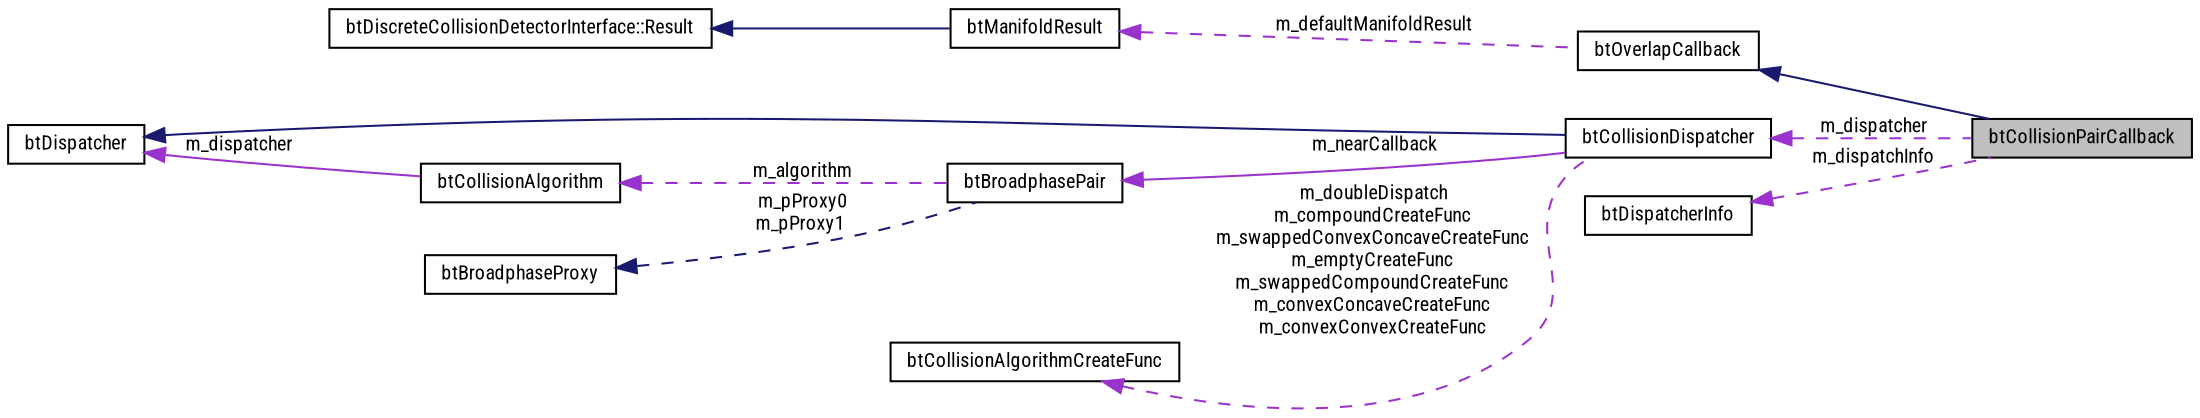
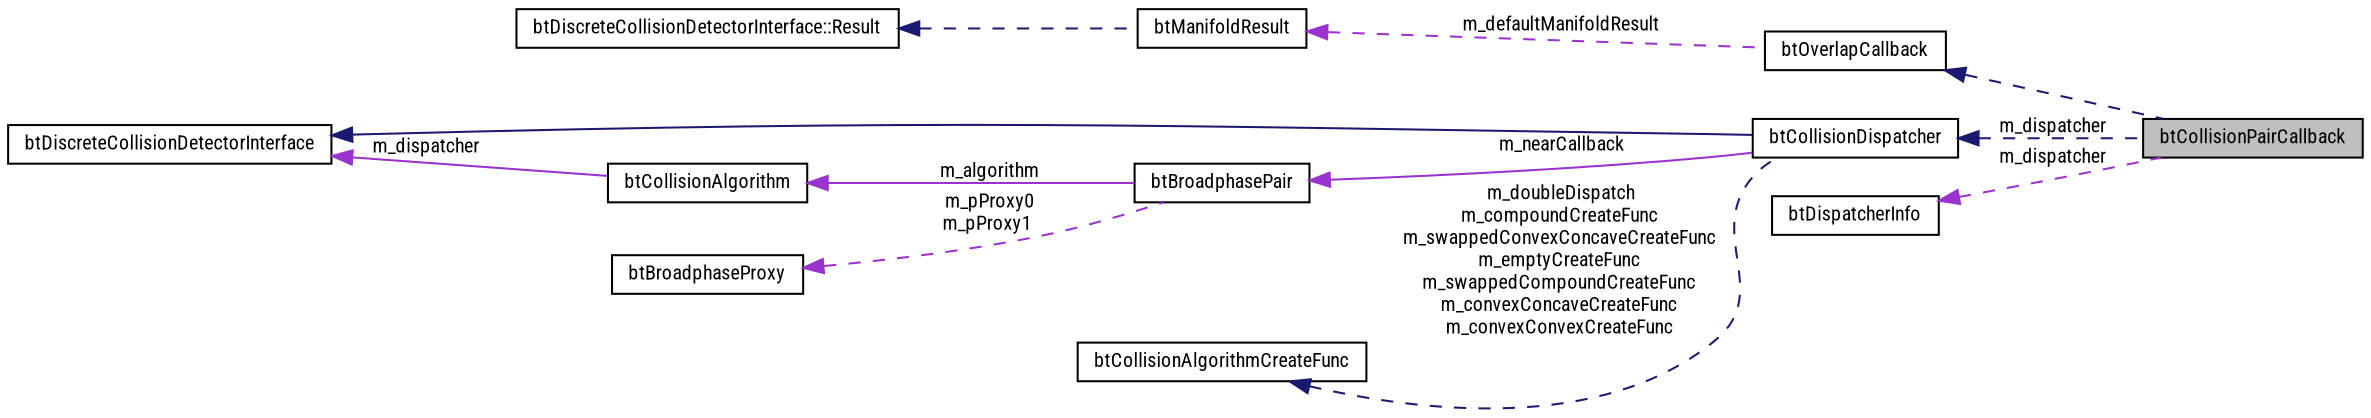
(841, 28) -> (1028, 28)
(1885, 97) -> (2065, 97)
(1882, 138) -> (2061, 138)
(76, 144) -> (170, 144)
(1872, 158) -> (2051, 158)
(794, 183) -> (981, 183)
(809, 244) -> (996, 244)
(1434, 390) -> (1621, 390)
